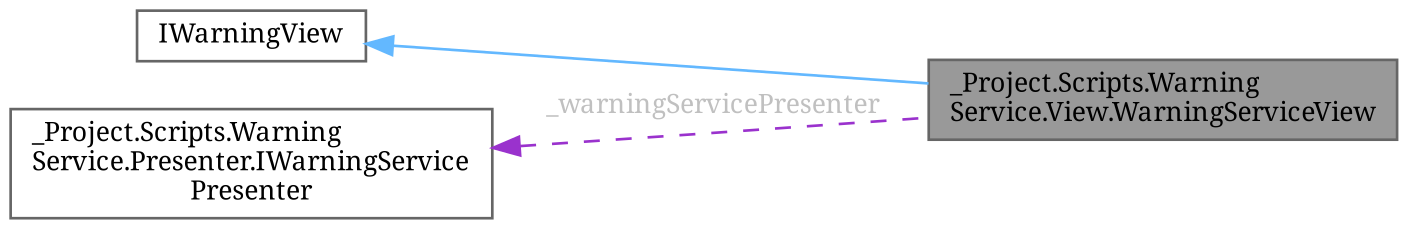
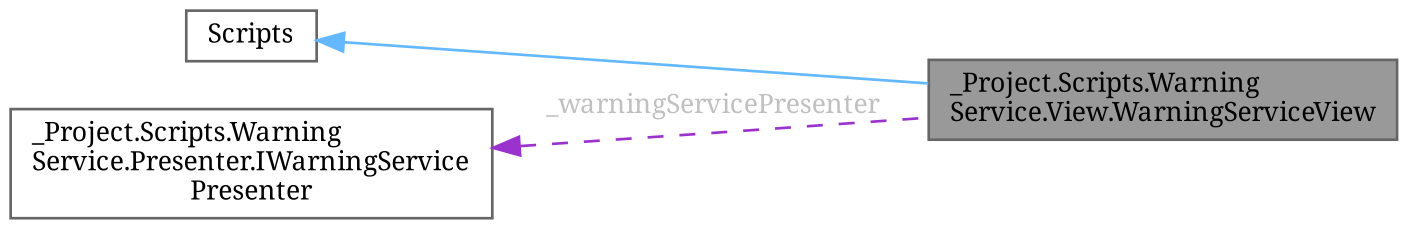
(251, 36) -> (251, 36)
